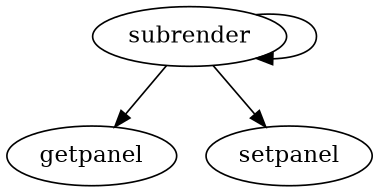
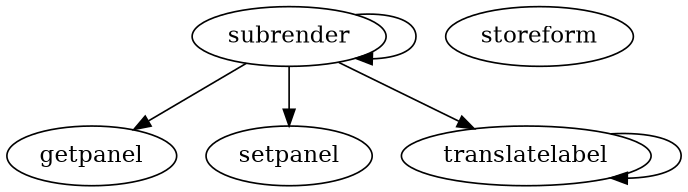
none -> (540, 36)
none -> (526, 156)
